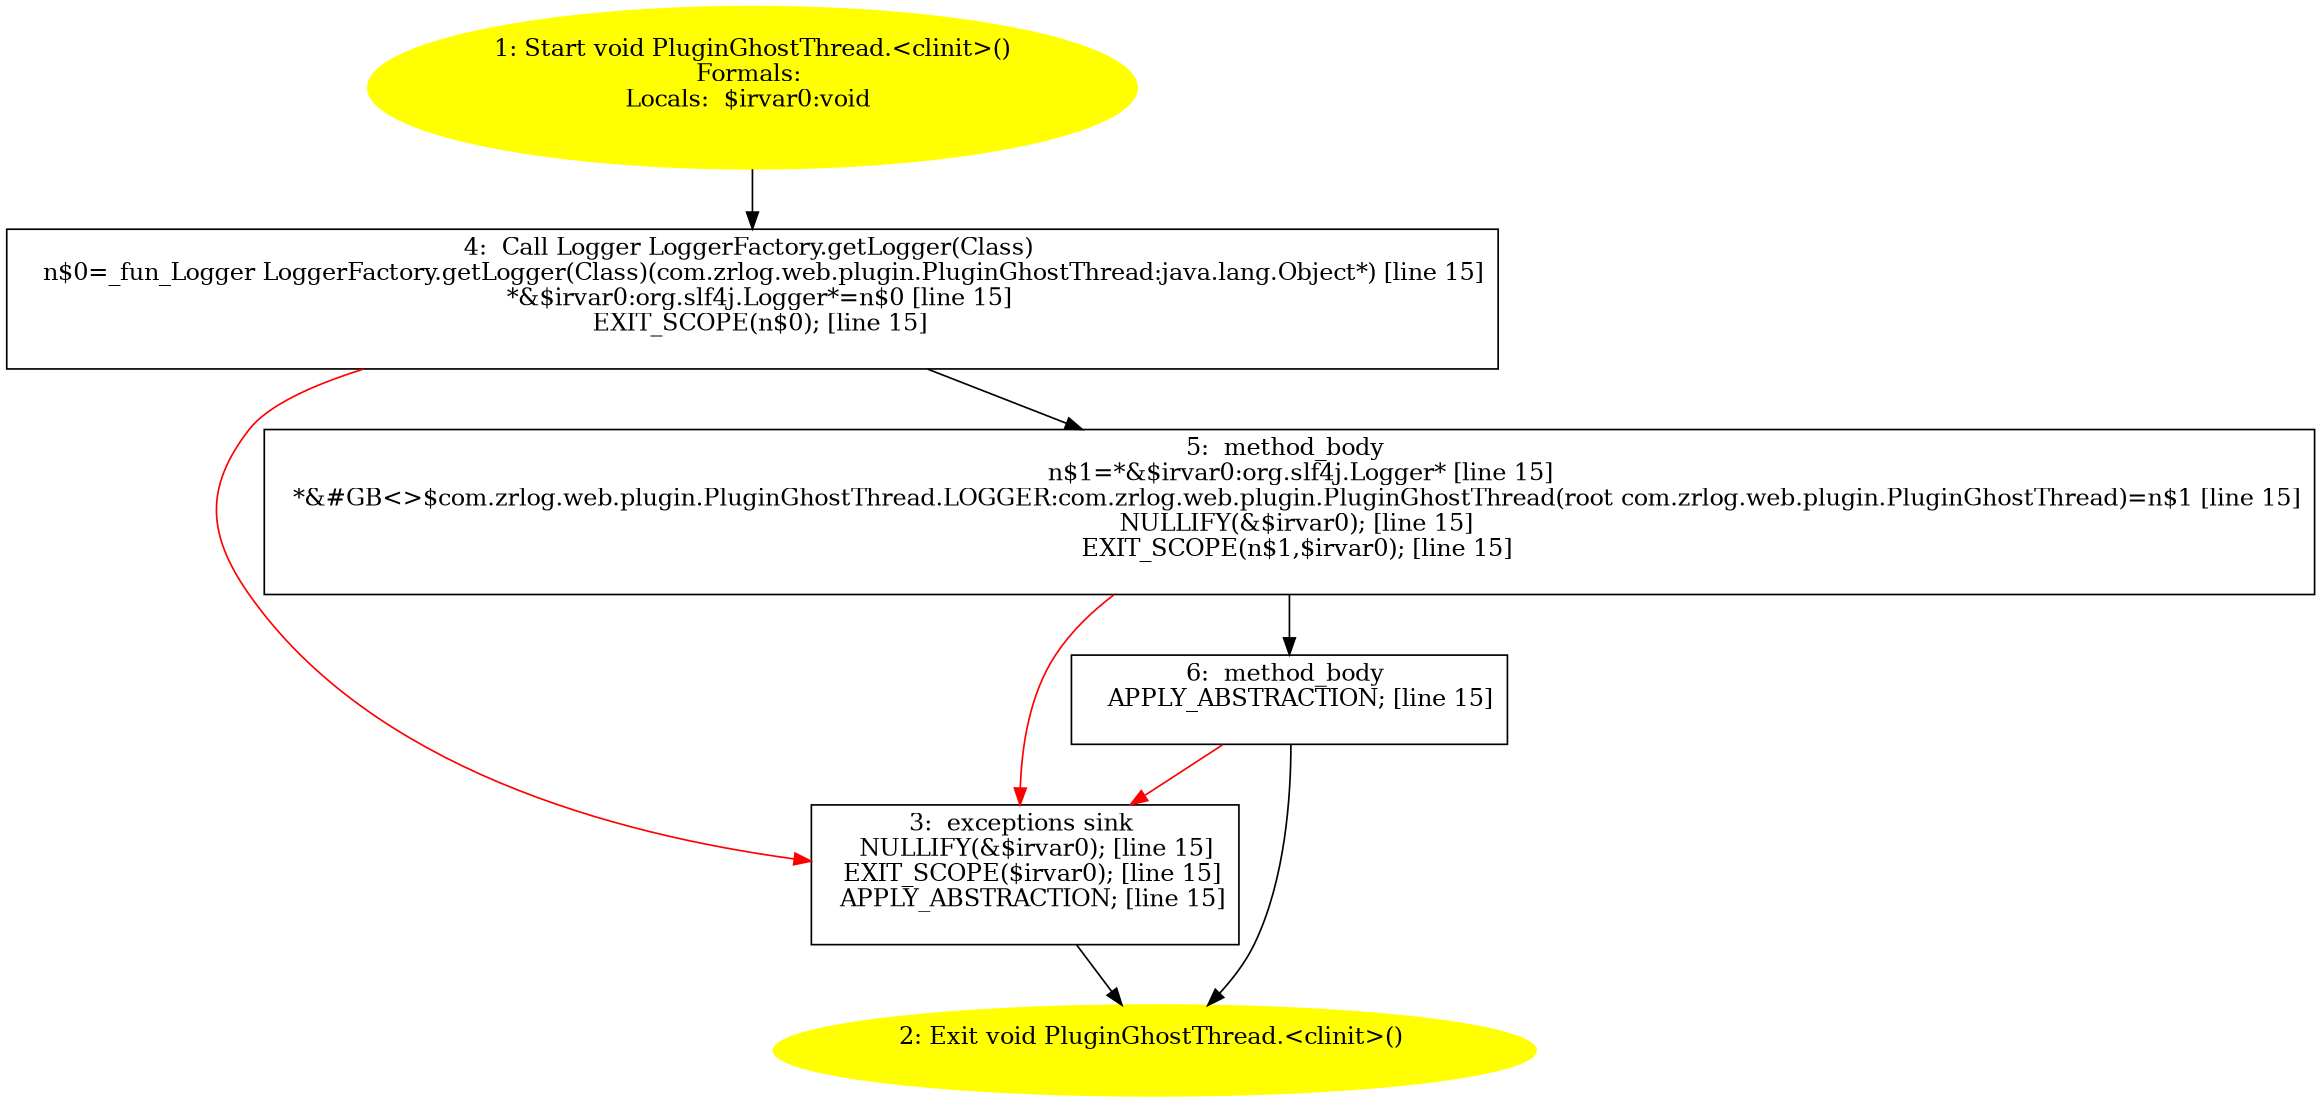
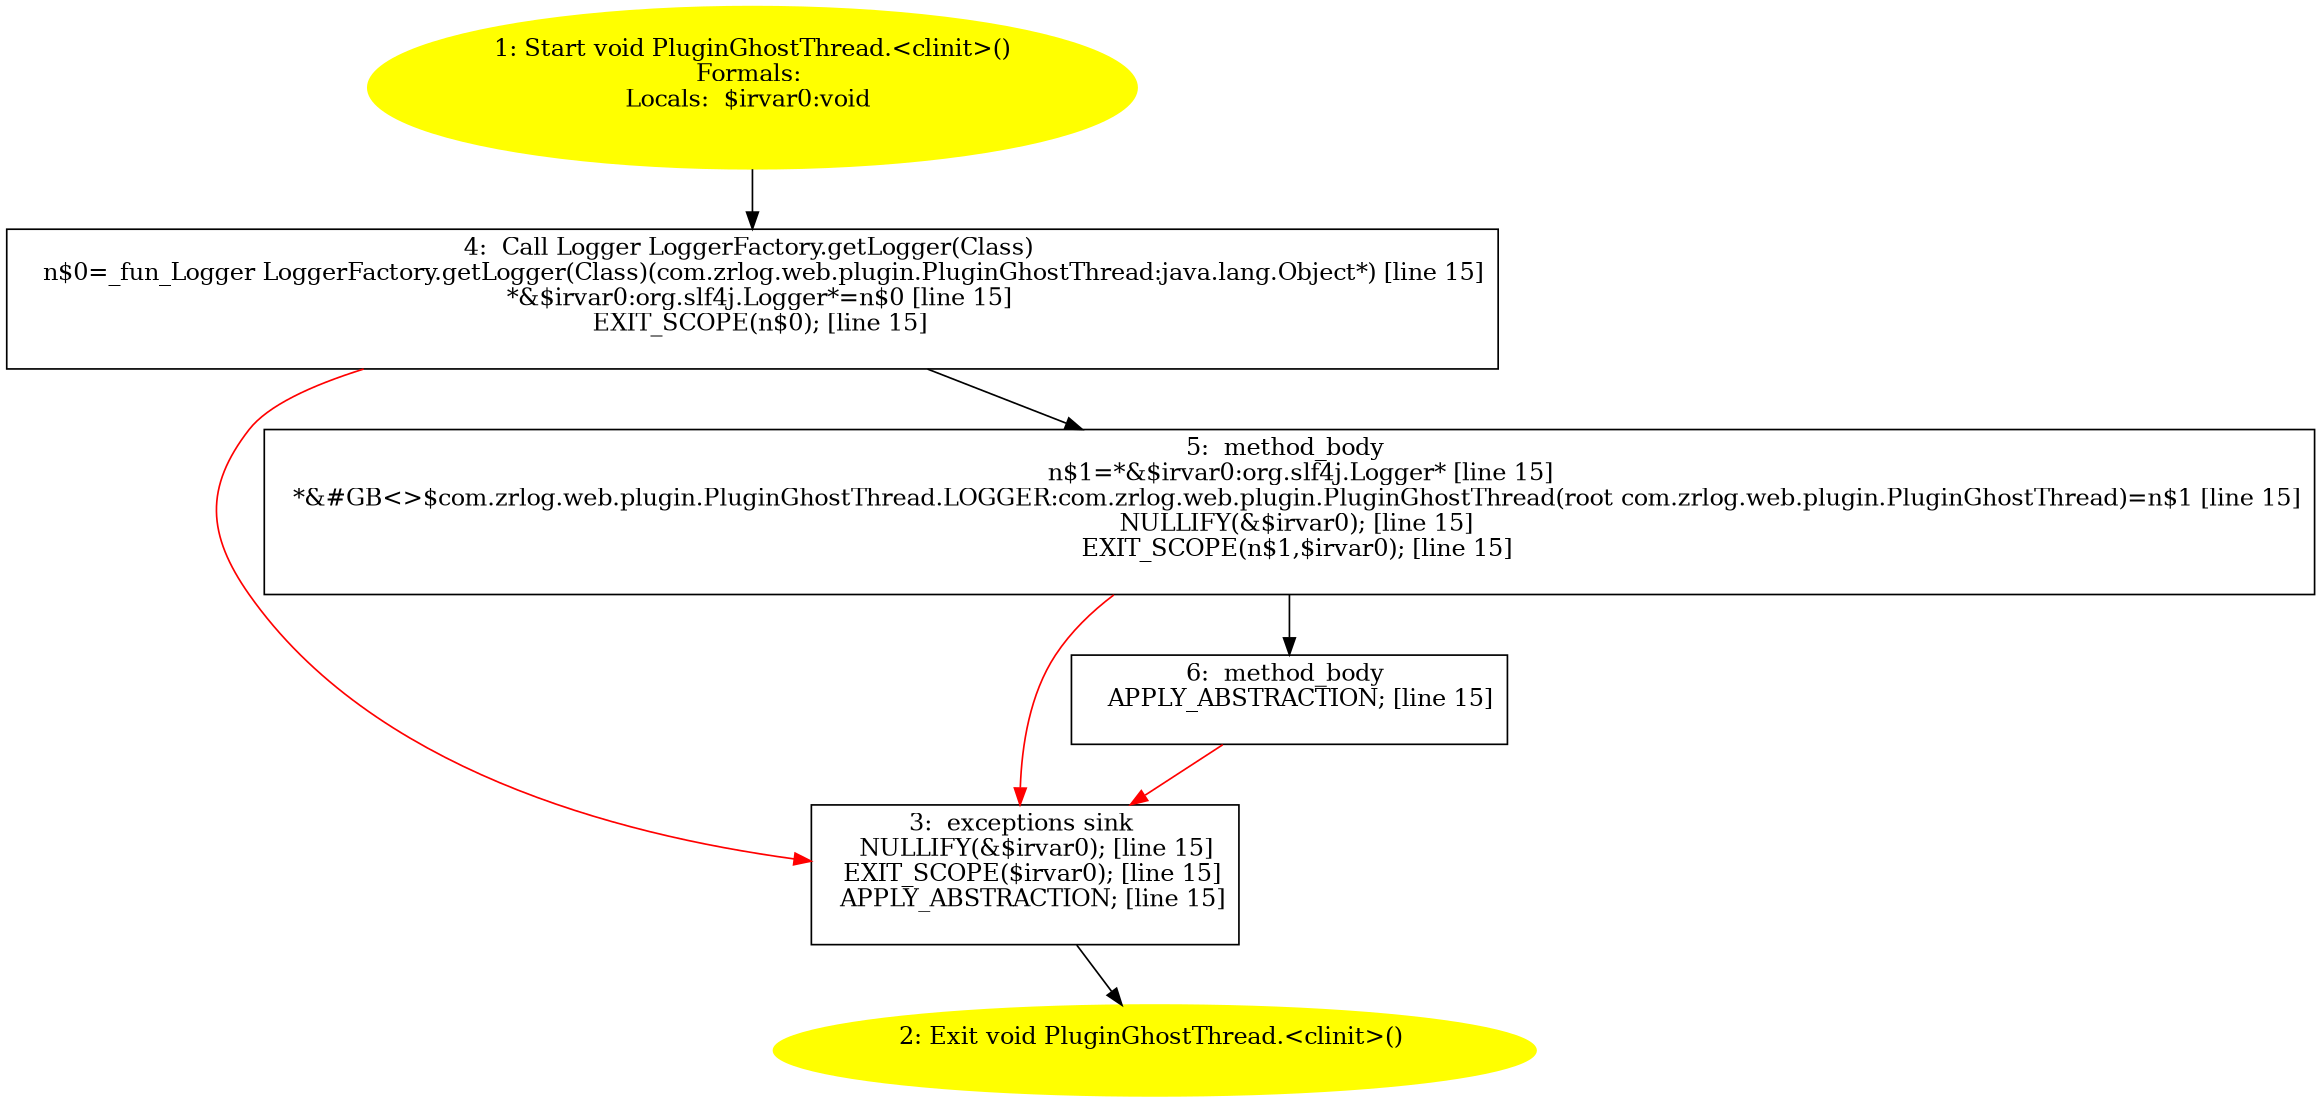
(1277, 876) -> none
